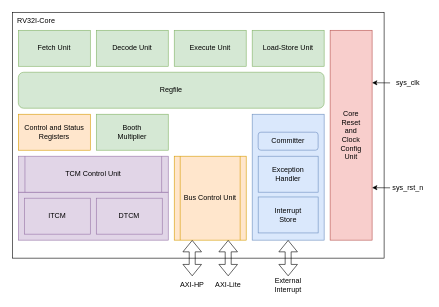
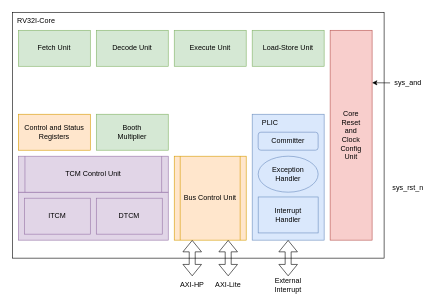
(408, 83) -> (408, 83)
(171, 90) -> none
none -> (270, 123)
(288, 174) -> (288, 174)
(377, 188) -> none
(288, 215) -> (288, 215)
